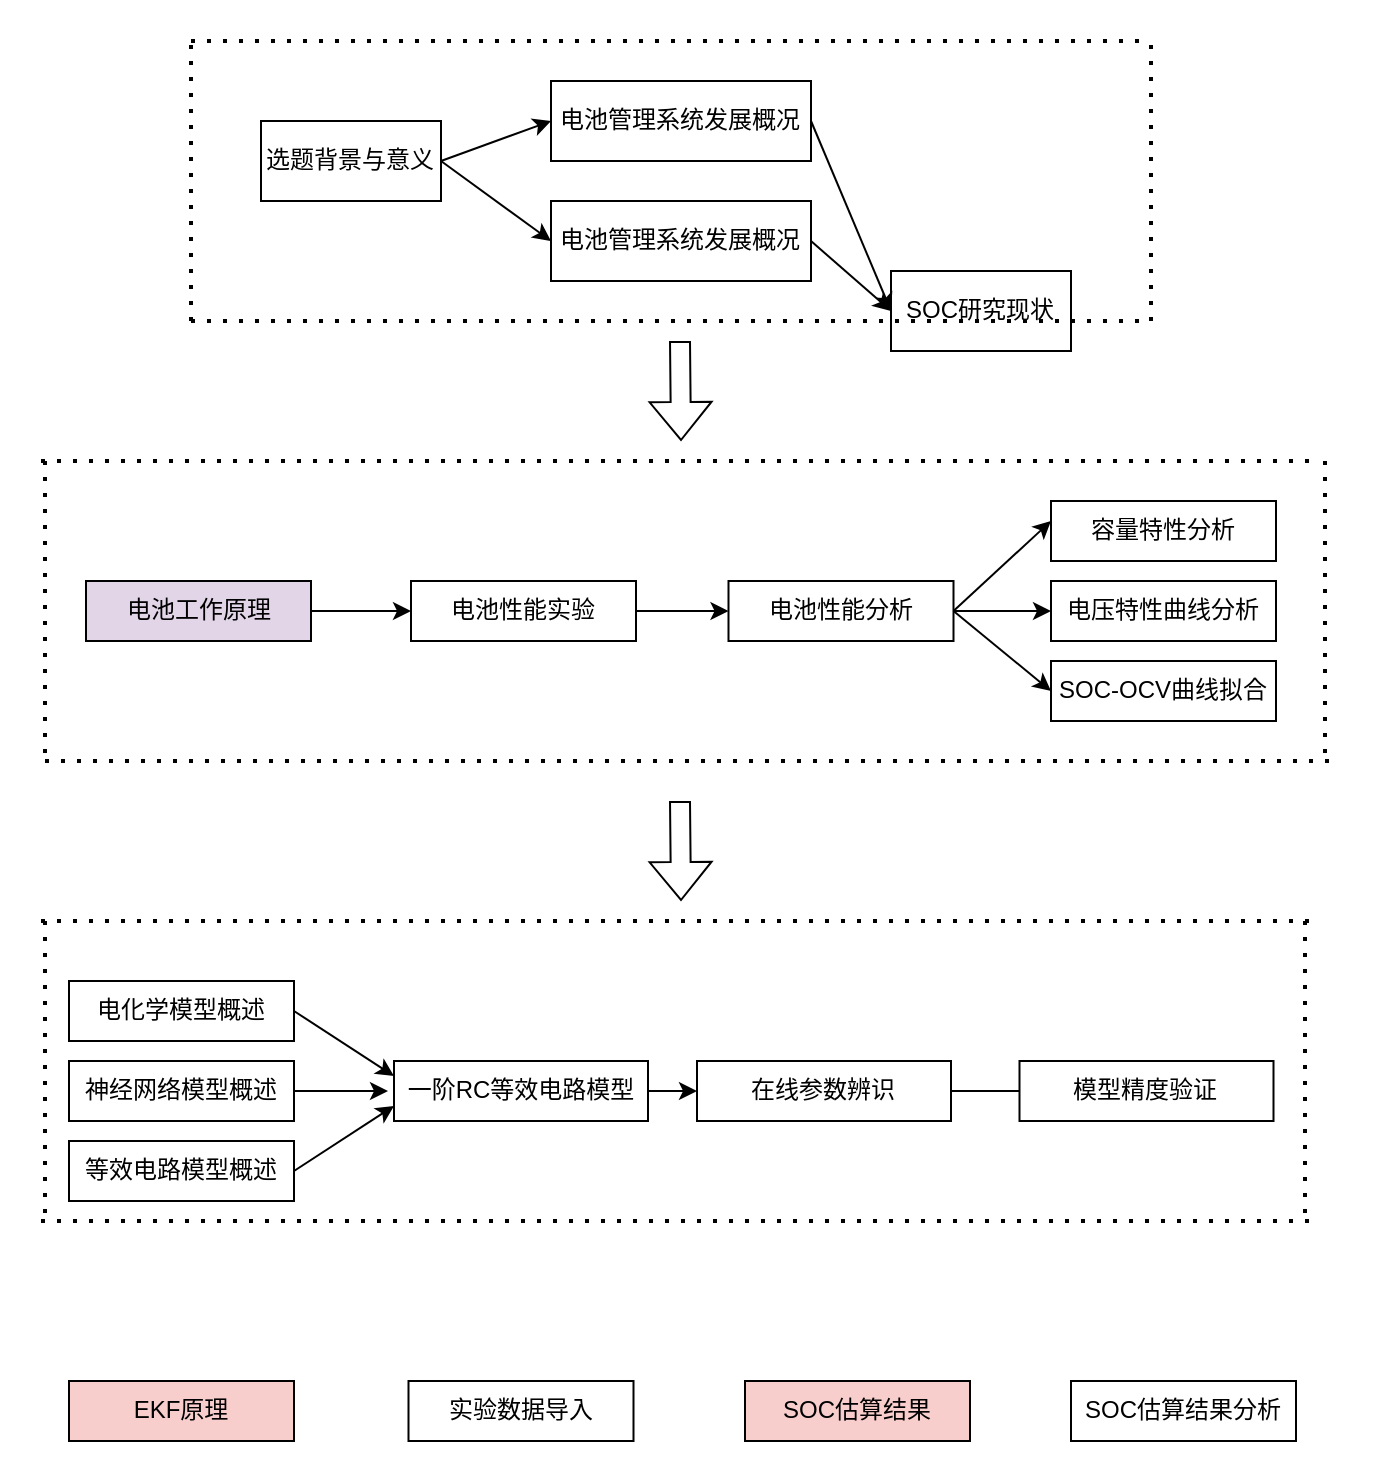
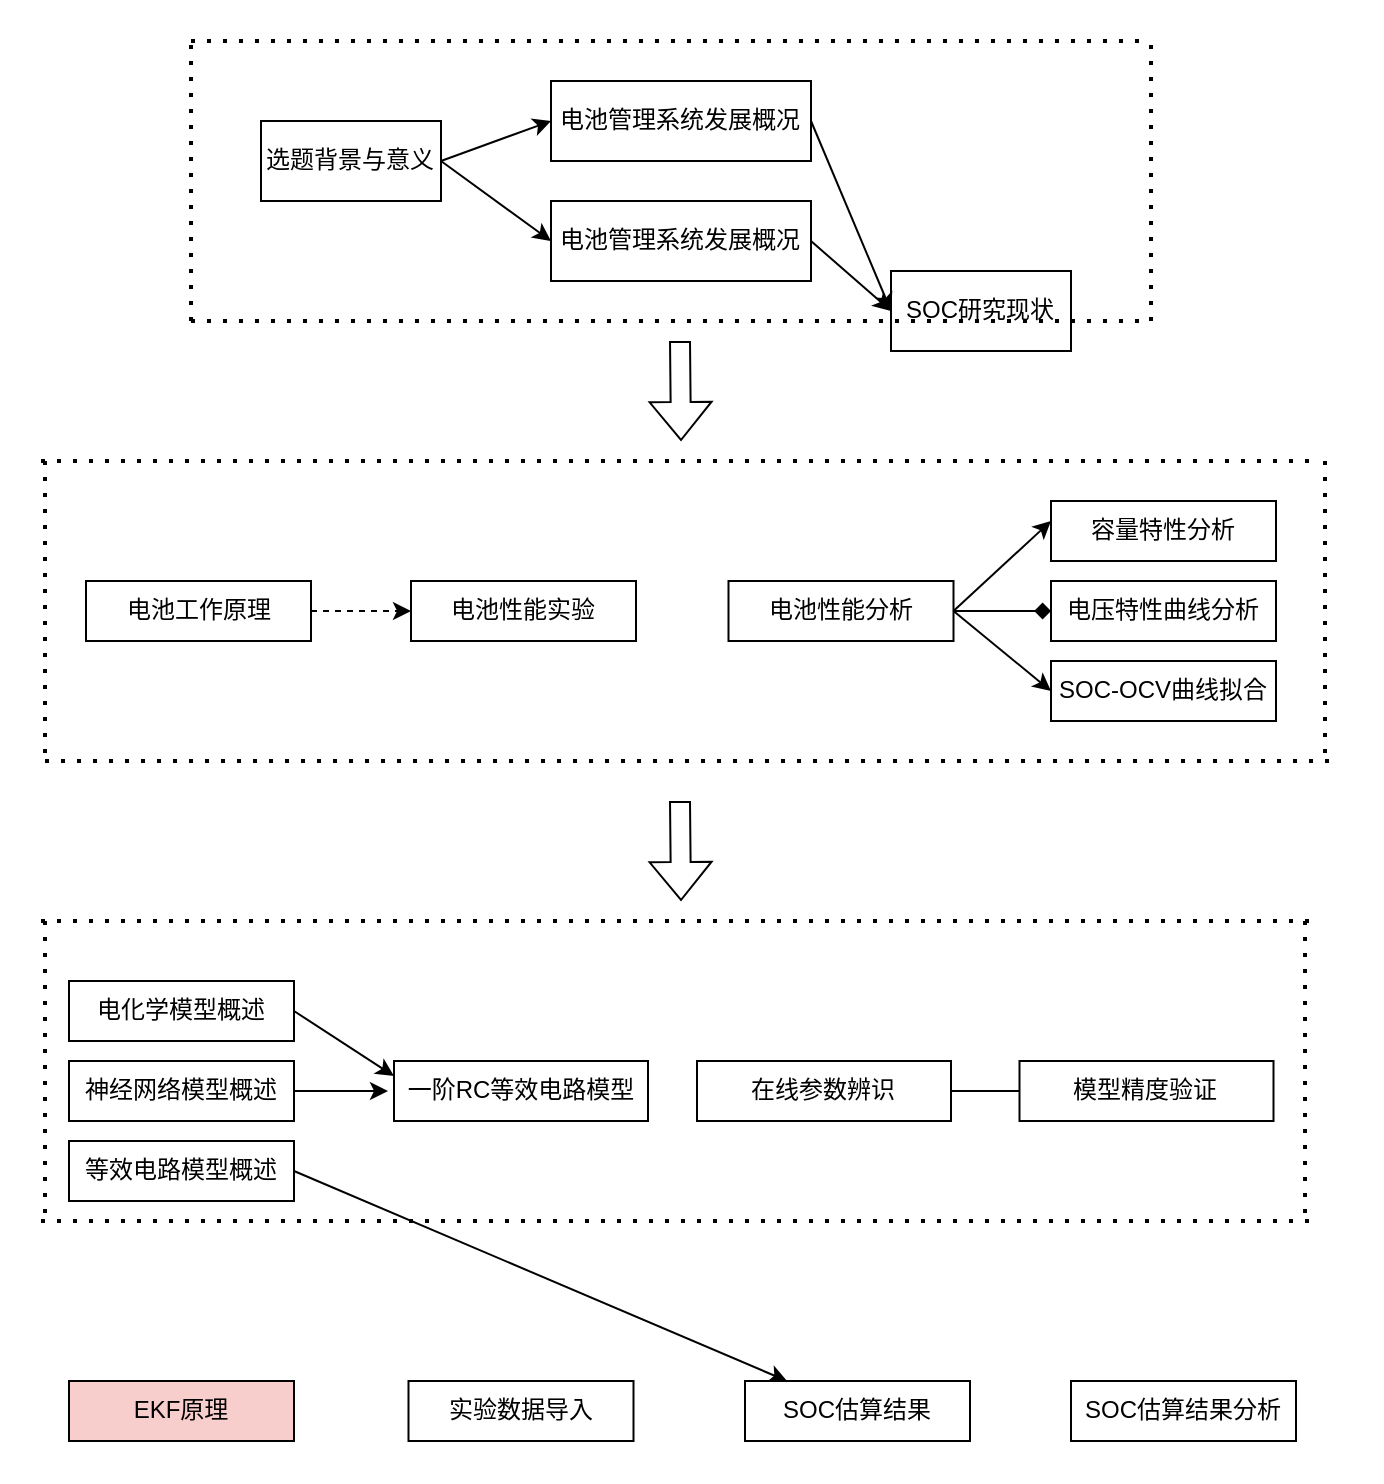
(199, 611) -> (199, 611)
(355, 611) -> (355, 611)
(675, 611) -> none
(1035, 611) -> (1034, 611)
(679, 1091) -> none
(339, 1142) -> (598, 1300)
(858, 1411) -> (858, 1411)
